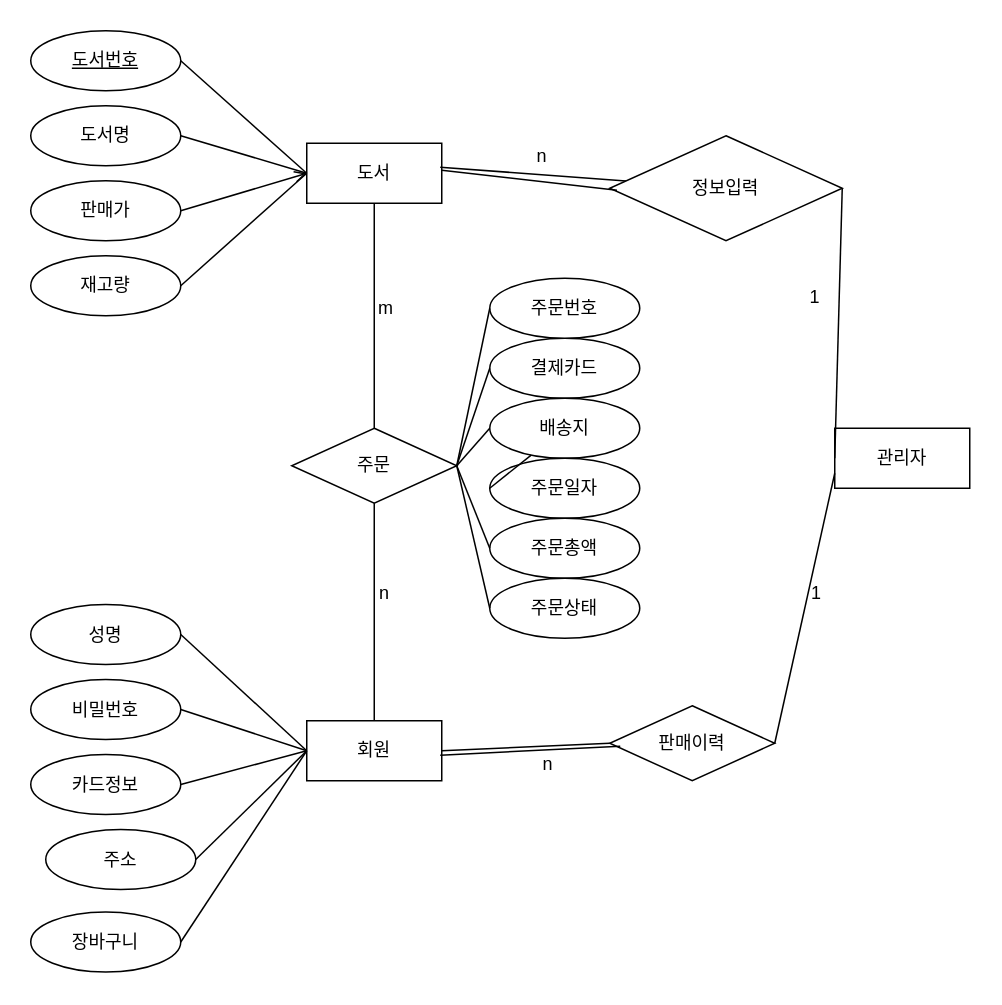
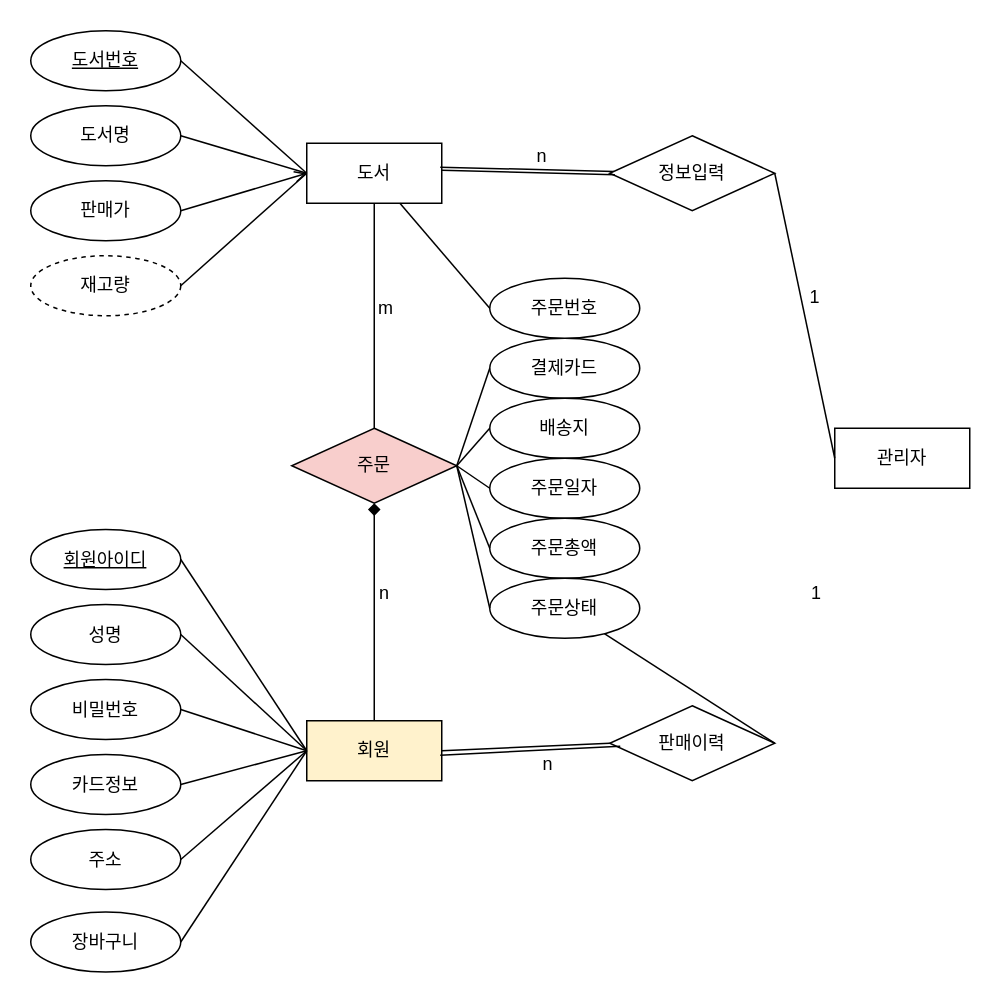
(726, 188) -> (692, 173)
(106, 286) -> (106, 286)
(476, 376) -> (445, 256)
(374, 466) -> (374, 466)
(510, 472) -> (475, 478)
(374, 510) -> (374, 516)
none -> (106, 560)
(805, 608) -> (690, 688)
none -> (241, 651)
(374, 751) -> (374, 751)
(121, 860) -> (106, 860)
